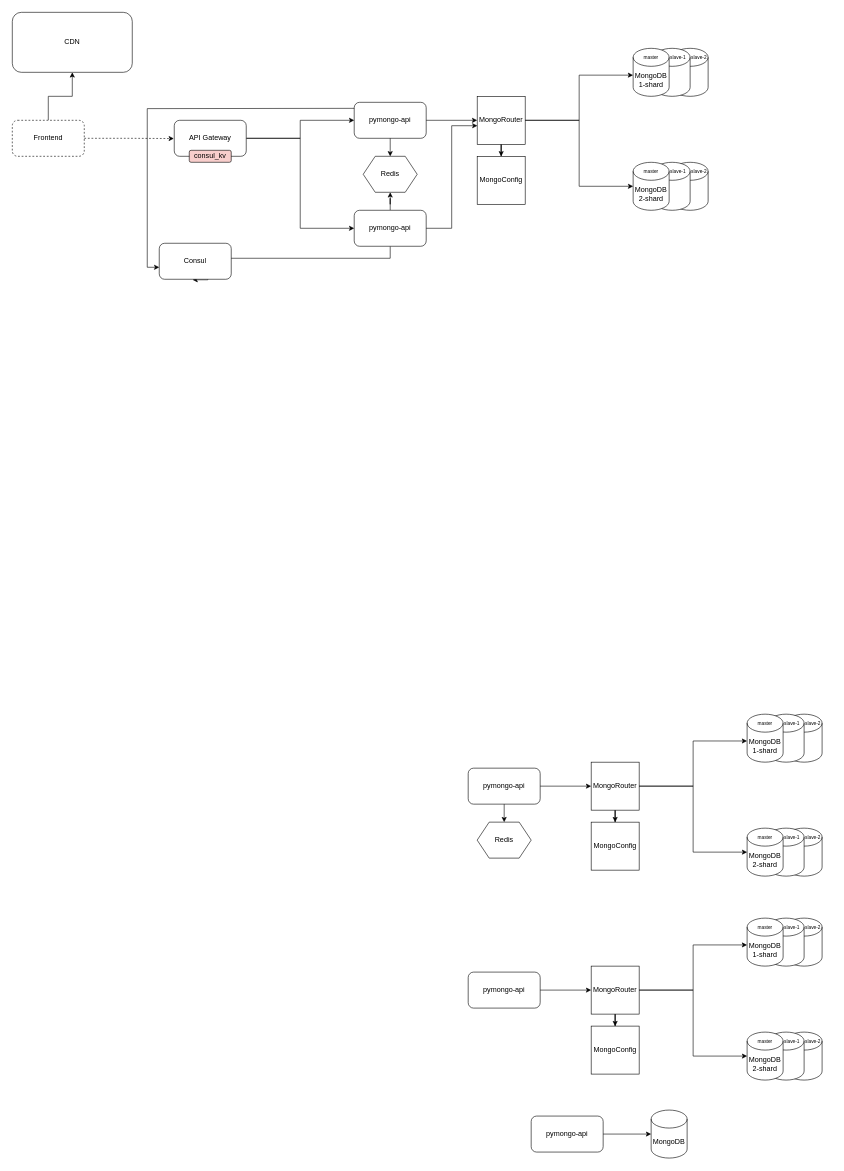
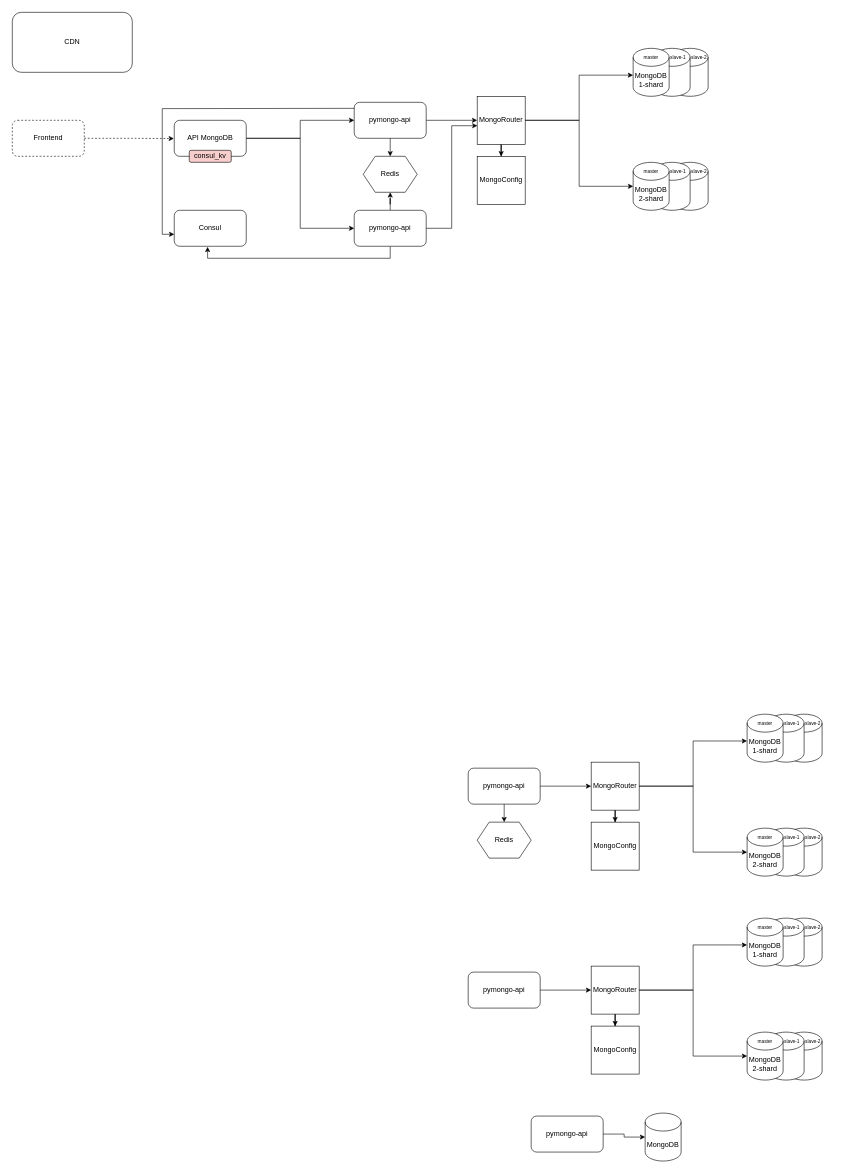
(71, 96) -> none
(210, 138) -> (210, 138)
(195, 261) -> (210, 228)
(669, 1134) -> (663, 1137)
